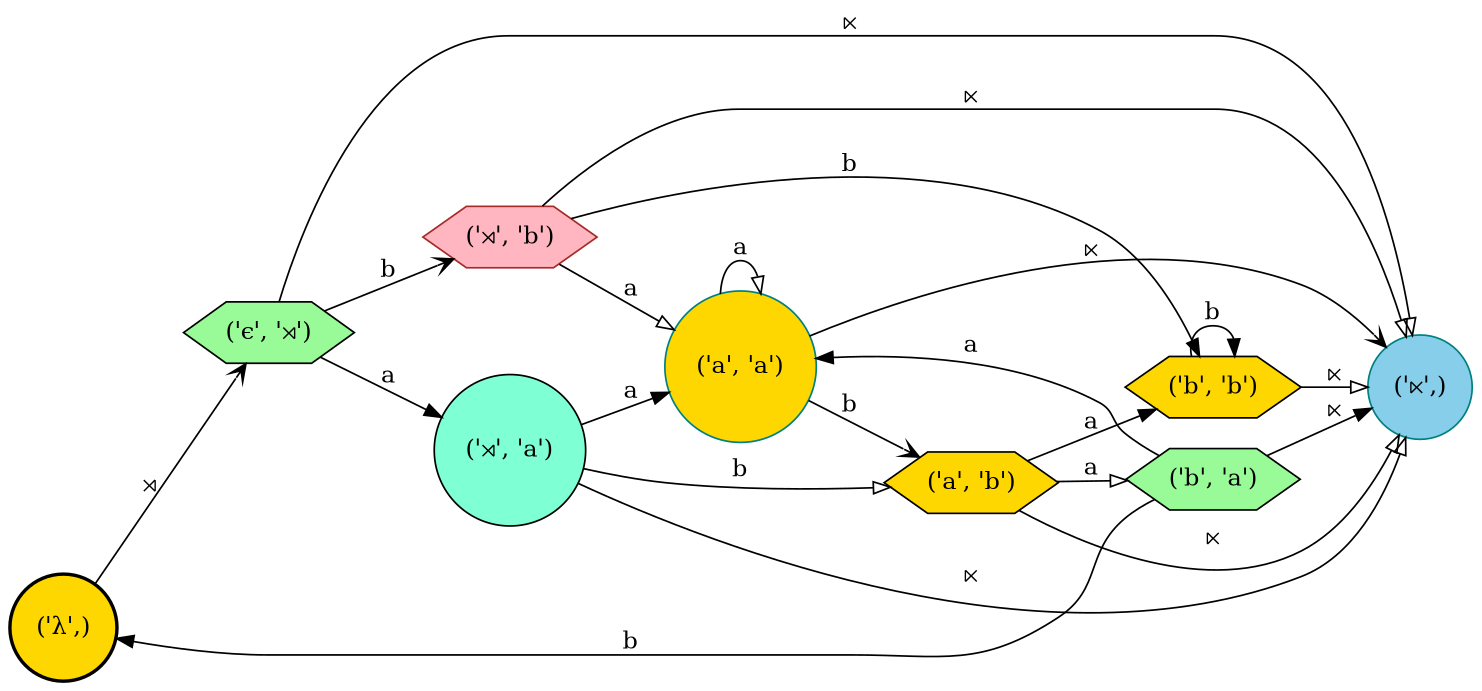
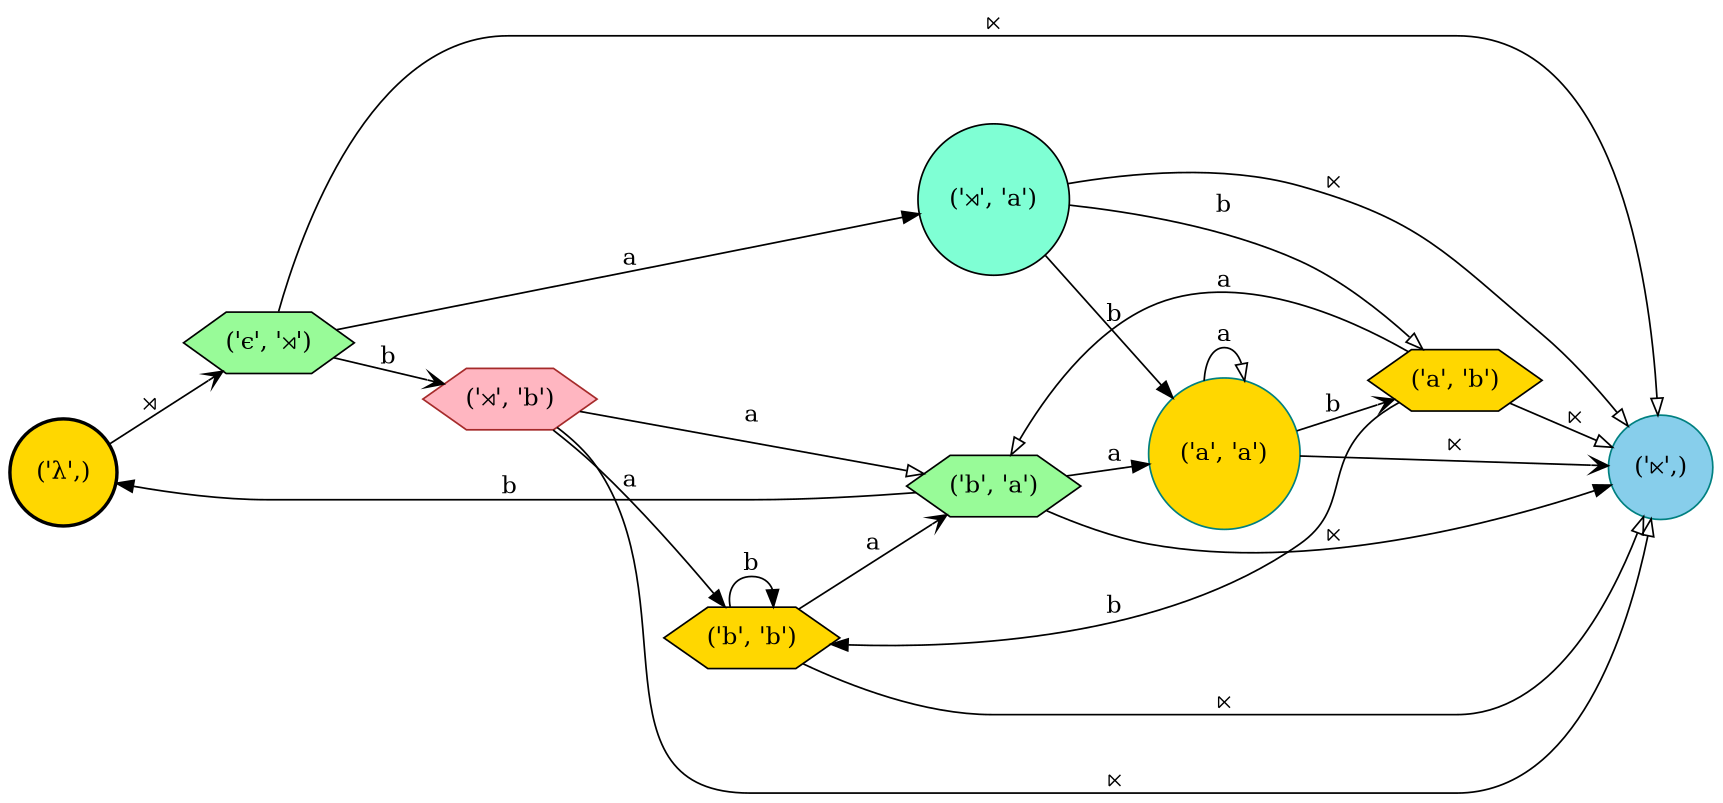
(850, 165) -> (630, 480)
(609, 293) -> (743, 441)
(631, 391) -> (1115, 315)
(1092, 422) -> (1115, 606)
none -> (866, 567)
